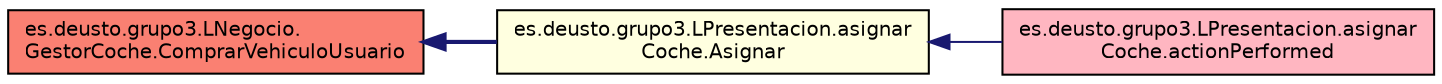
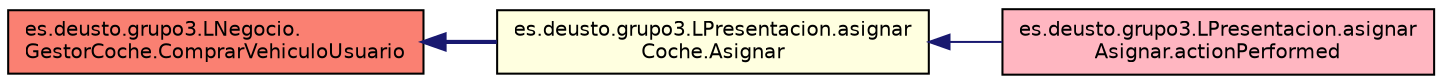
(1218, 42) -> (1218, 42)
